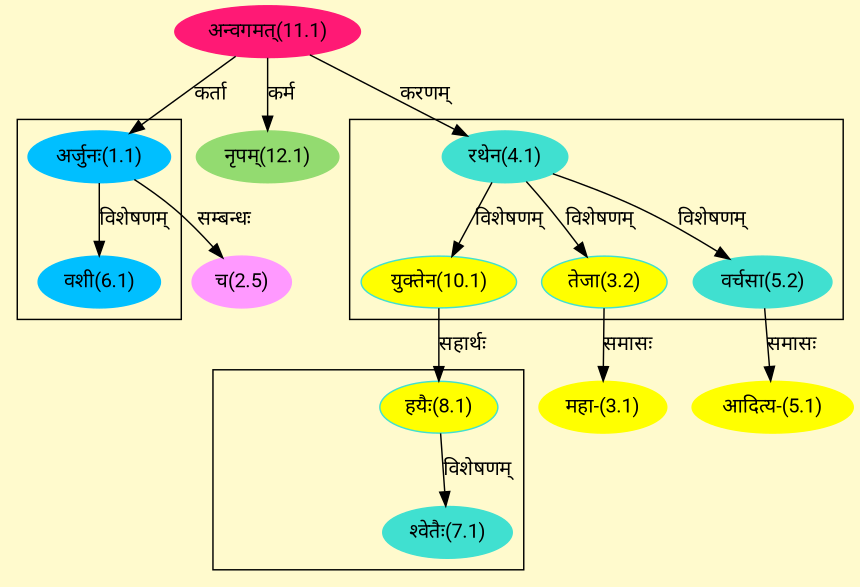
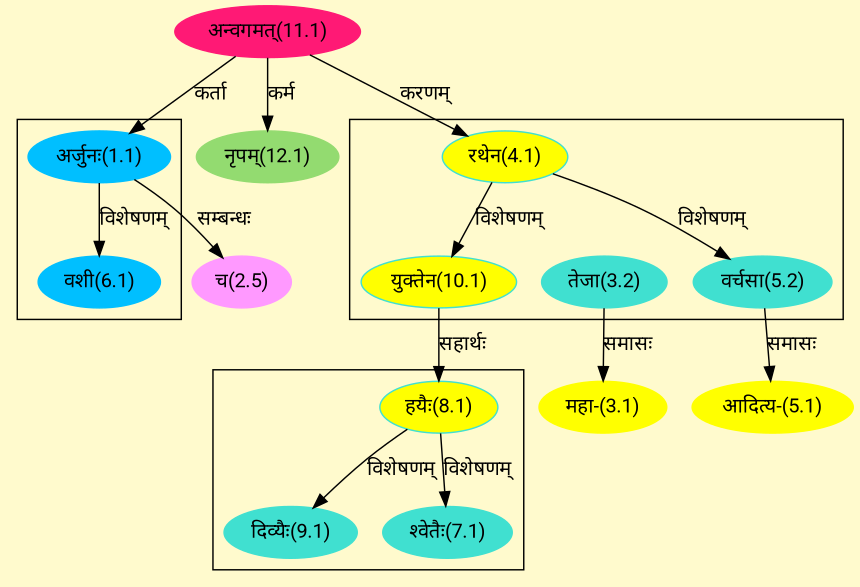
(505, 157) -> (505, 157)
(553, 213) -> none
(604, 282) -> (604, 282)
none -> (291, 532)
